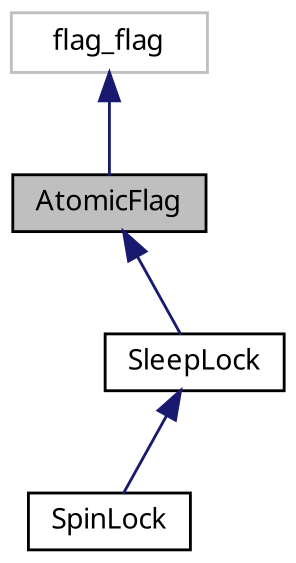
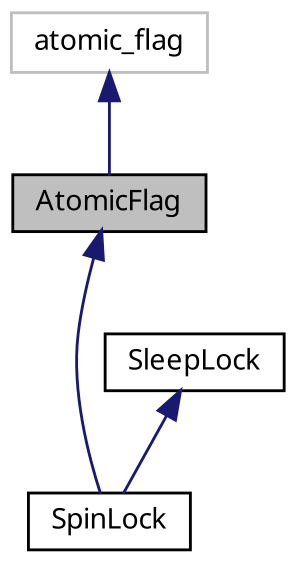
(109, 43) -> (109, 43)
(159, 296) -> (77, 376)
